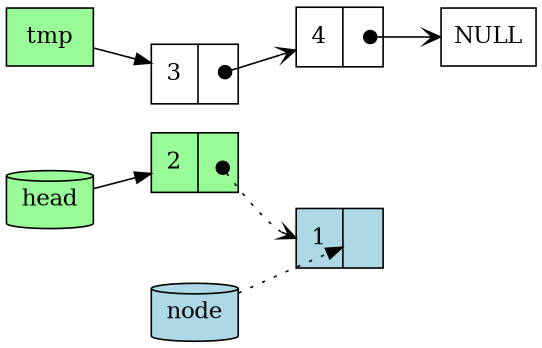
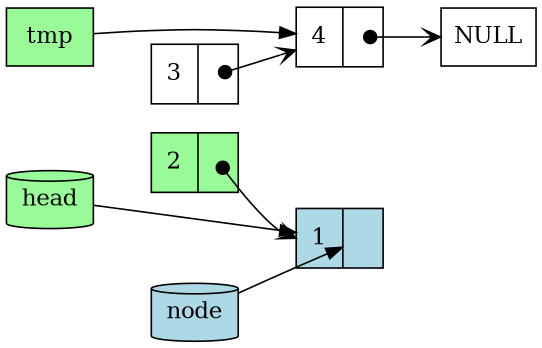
(115, 54) -> (187, 30)
(115, 183) -> (187, 218)
(252, 204) -> (252, 204)
(283, 273) -> (283, 273)
